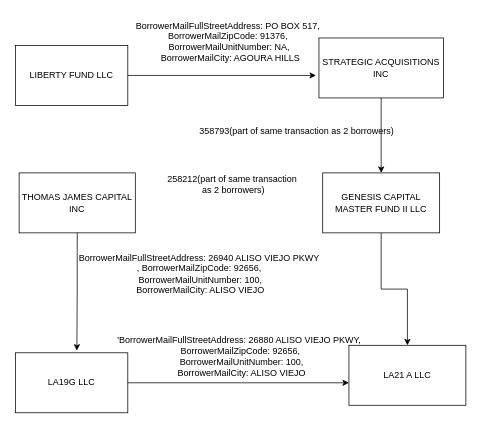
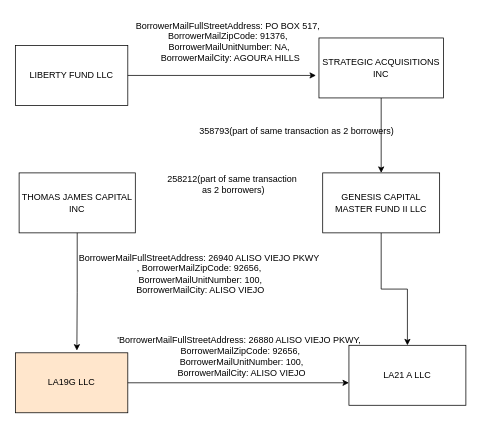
(72, 383) -> (72, 383)
